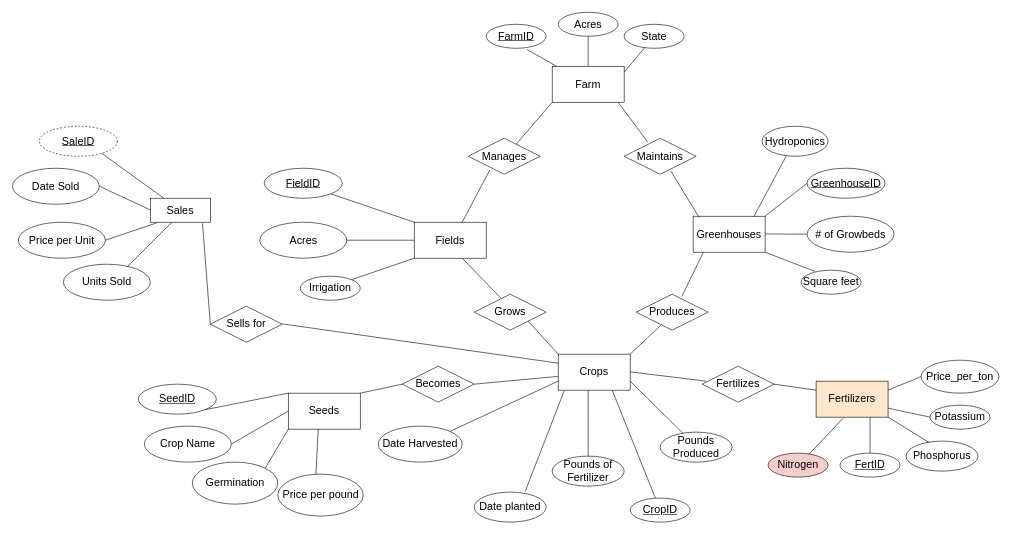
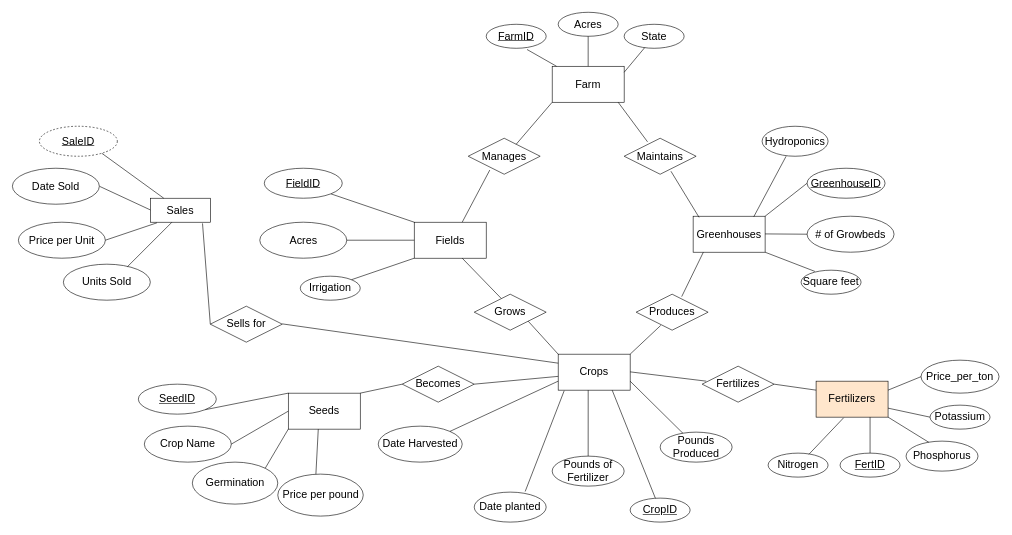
(798, 465) -> (798, 465)
